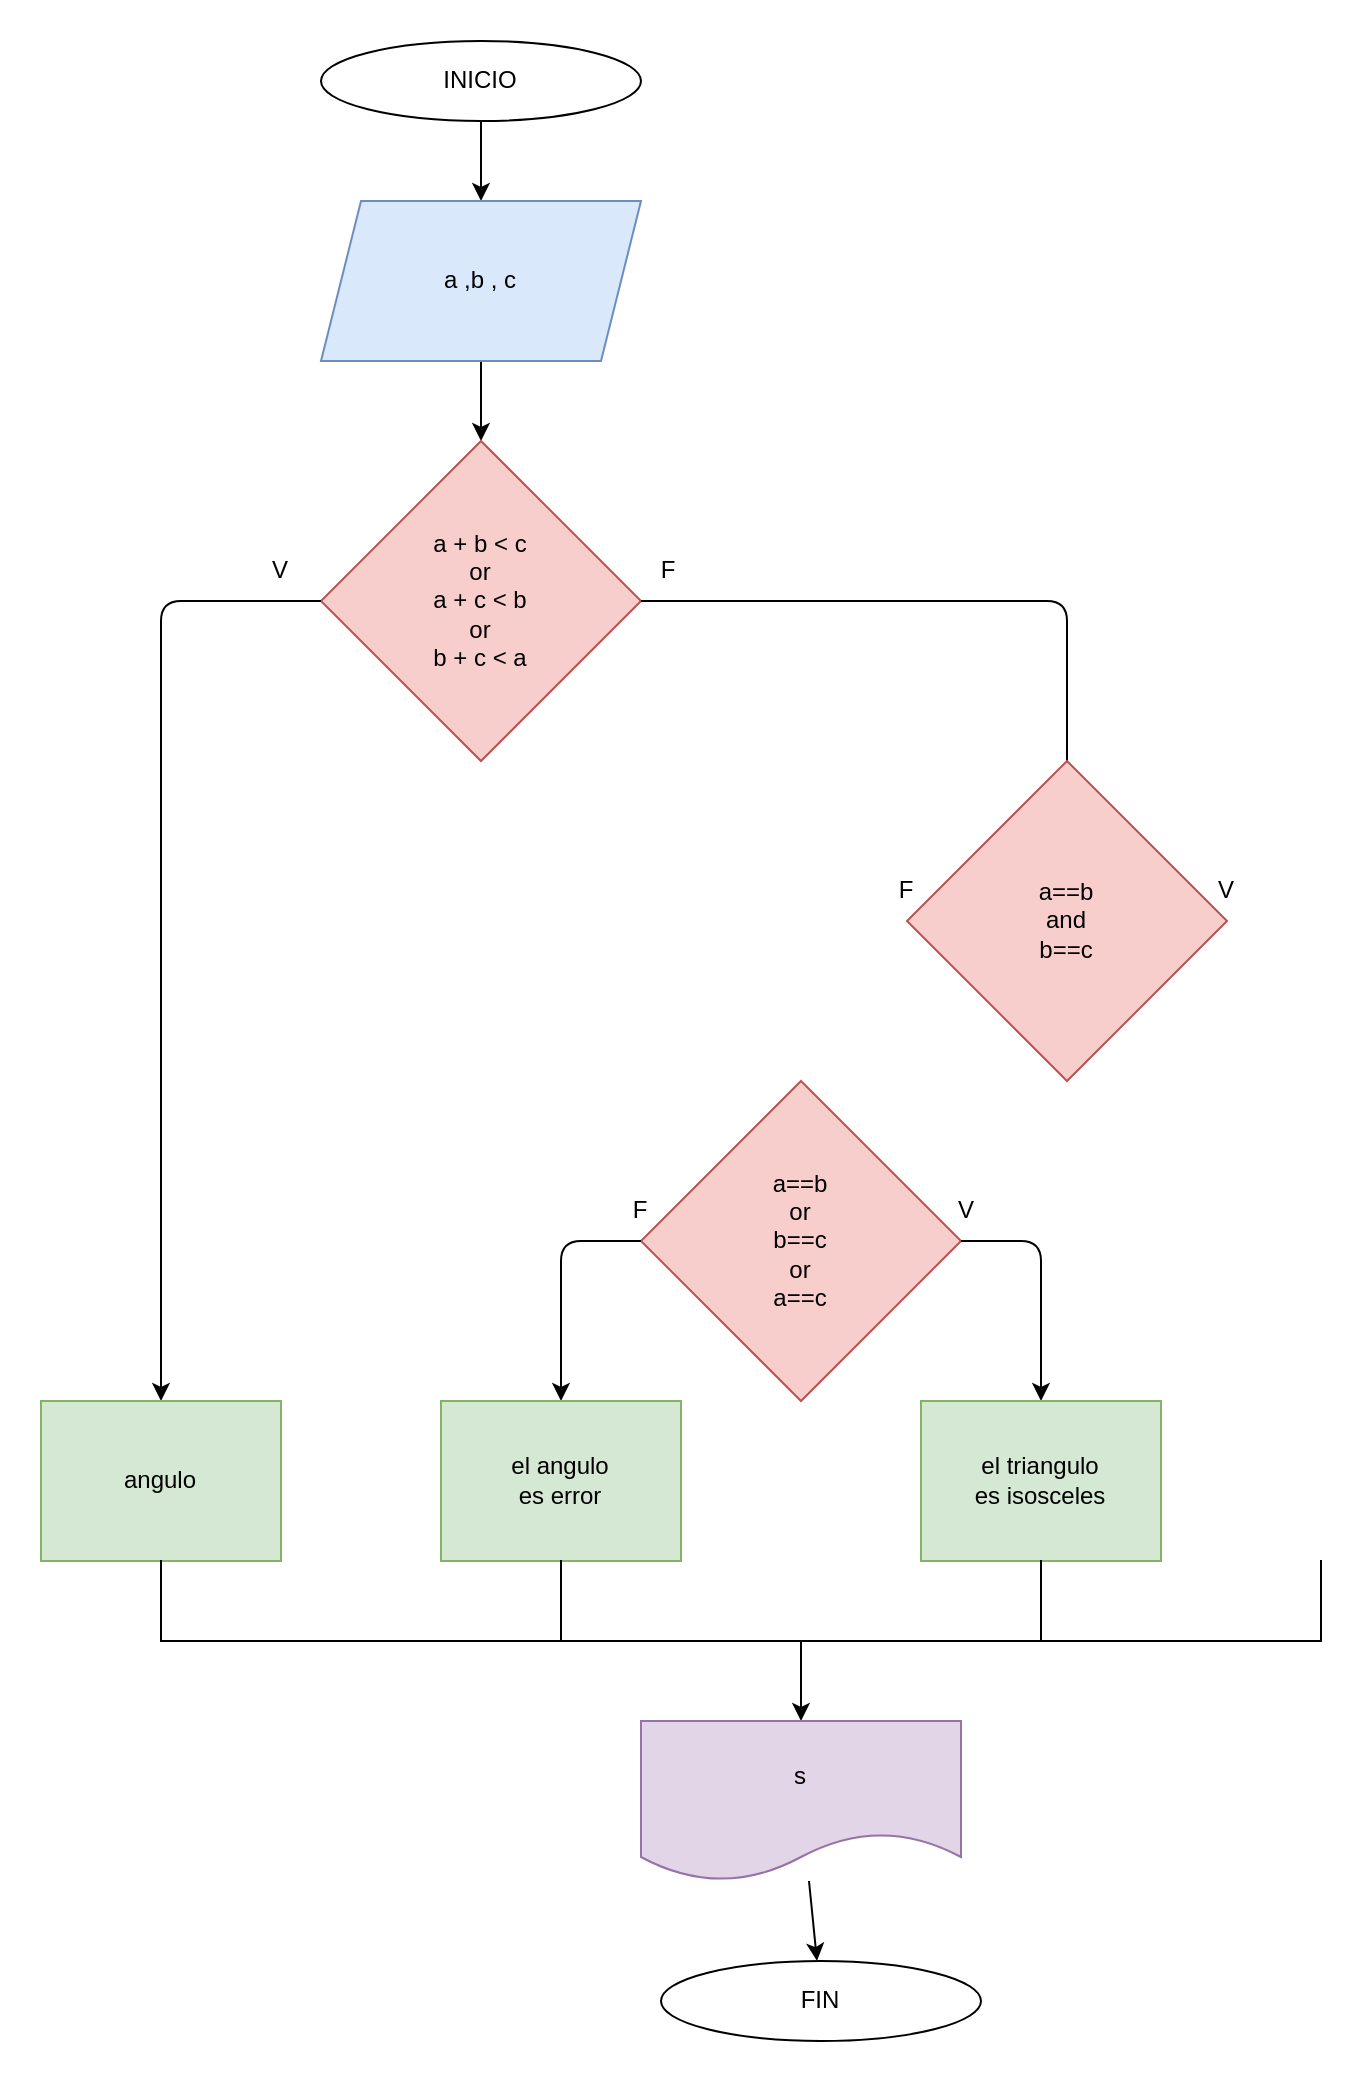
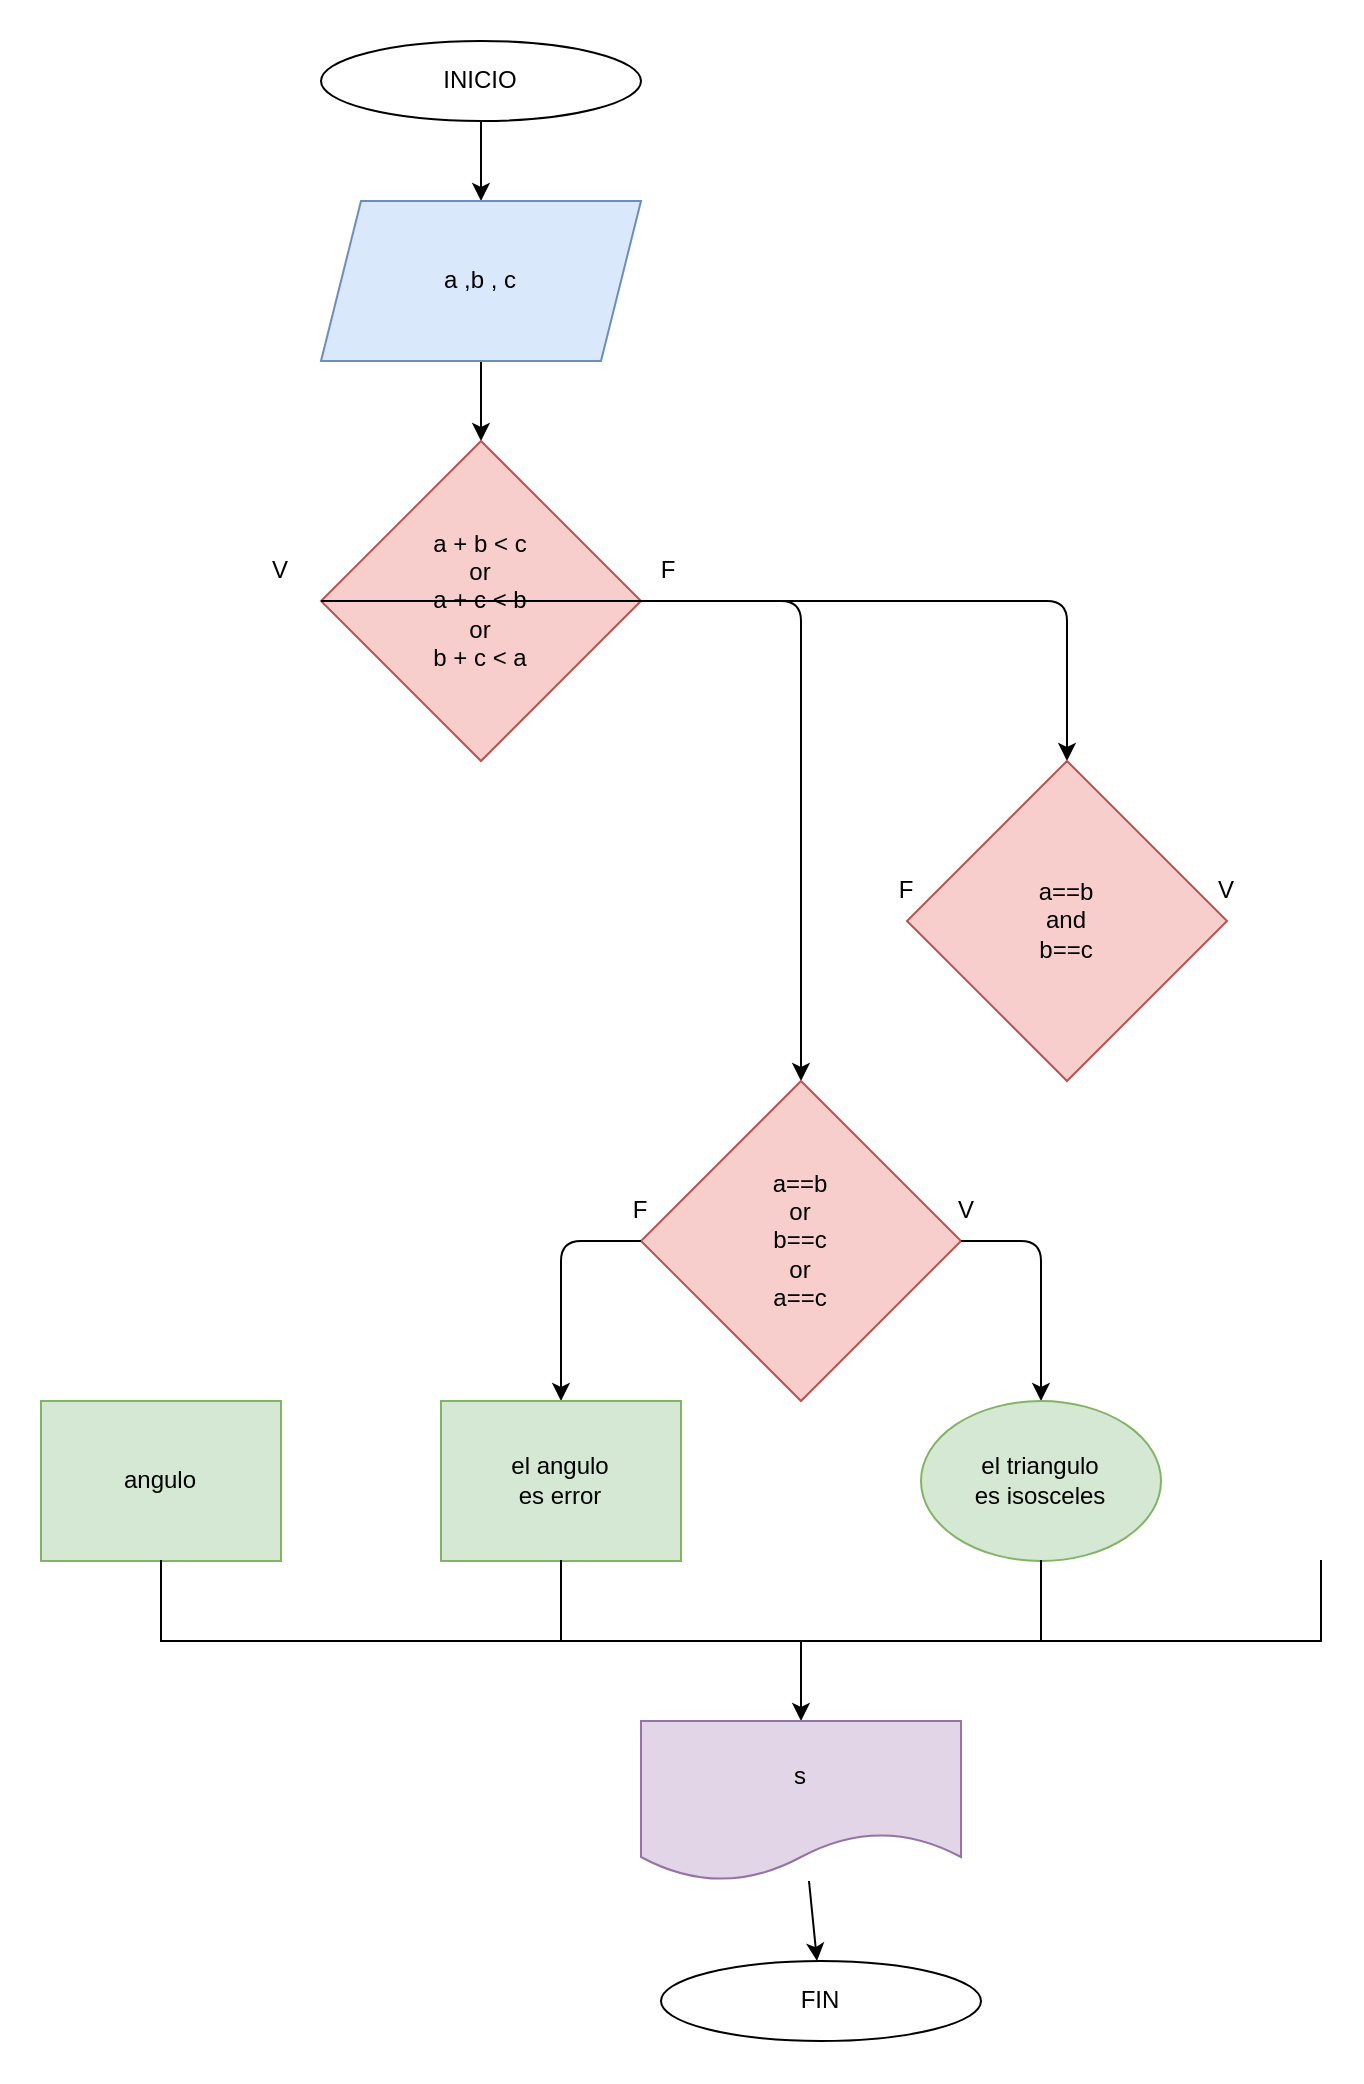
(1067, 751) -> (1067, 746)
(161, 921) -> (801, 837)
(1041, 1481) -> (1041, 1481)
